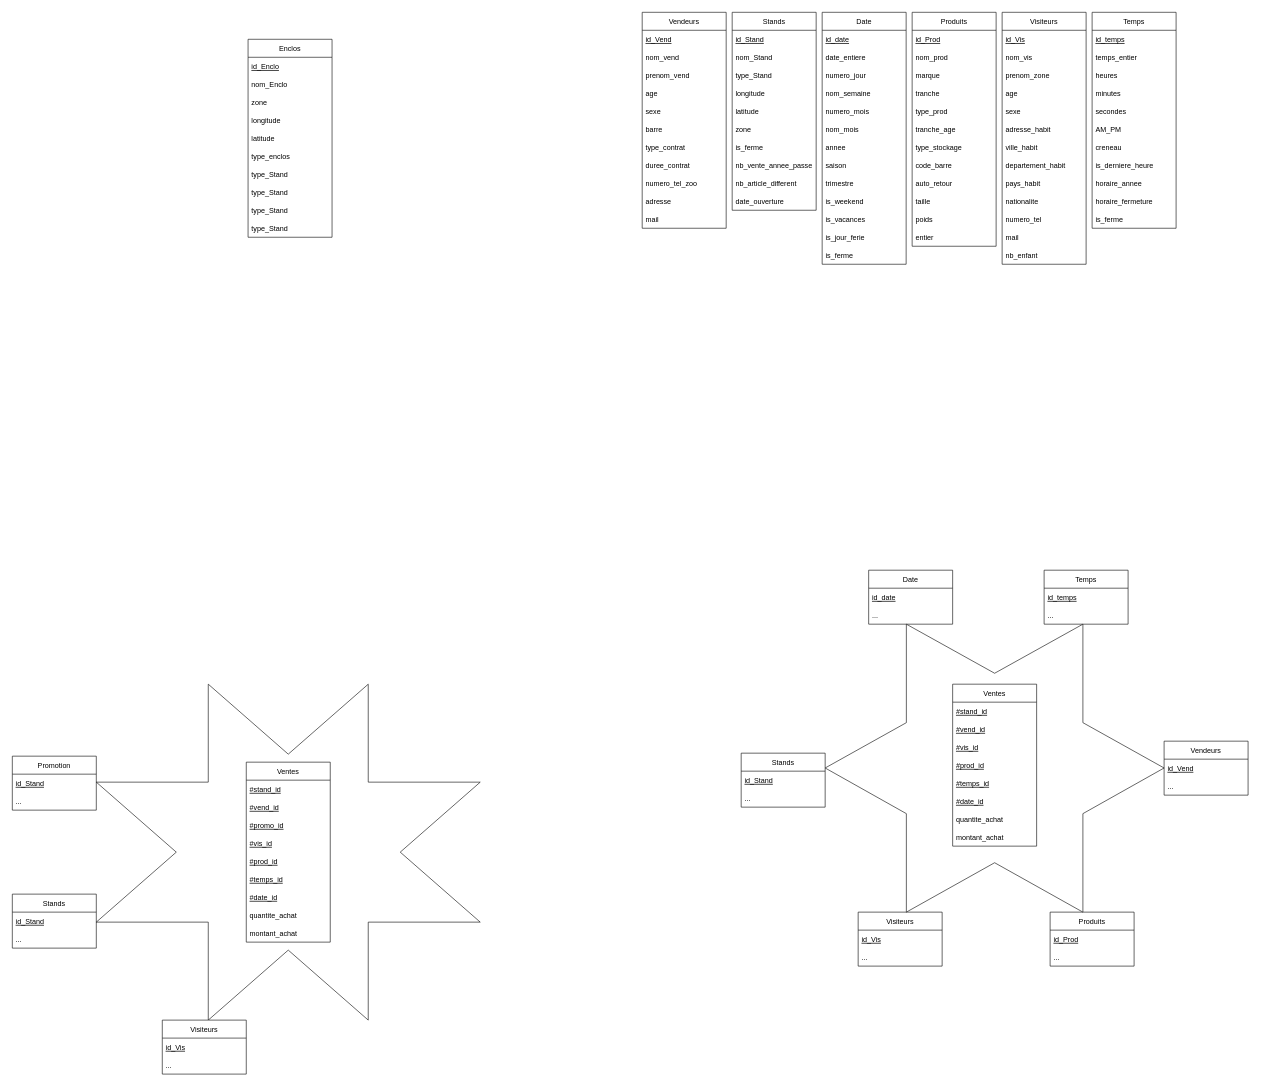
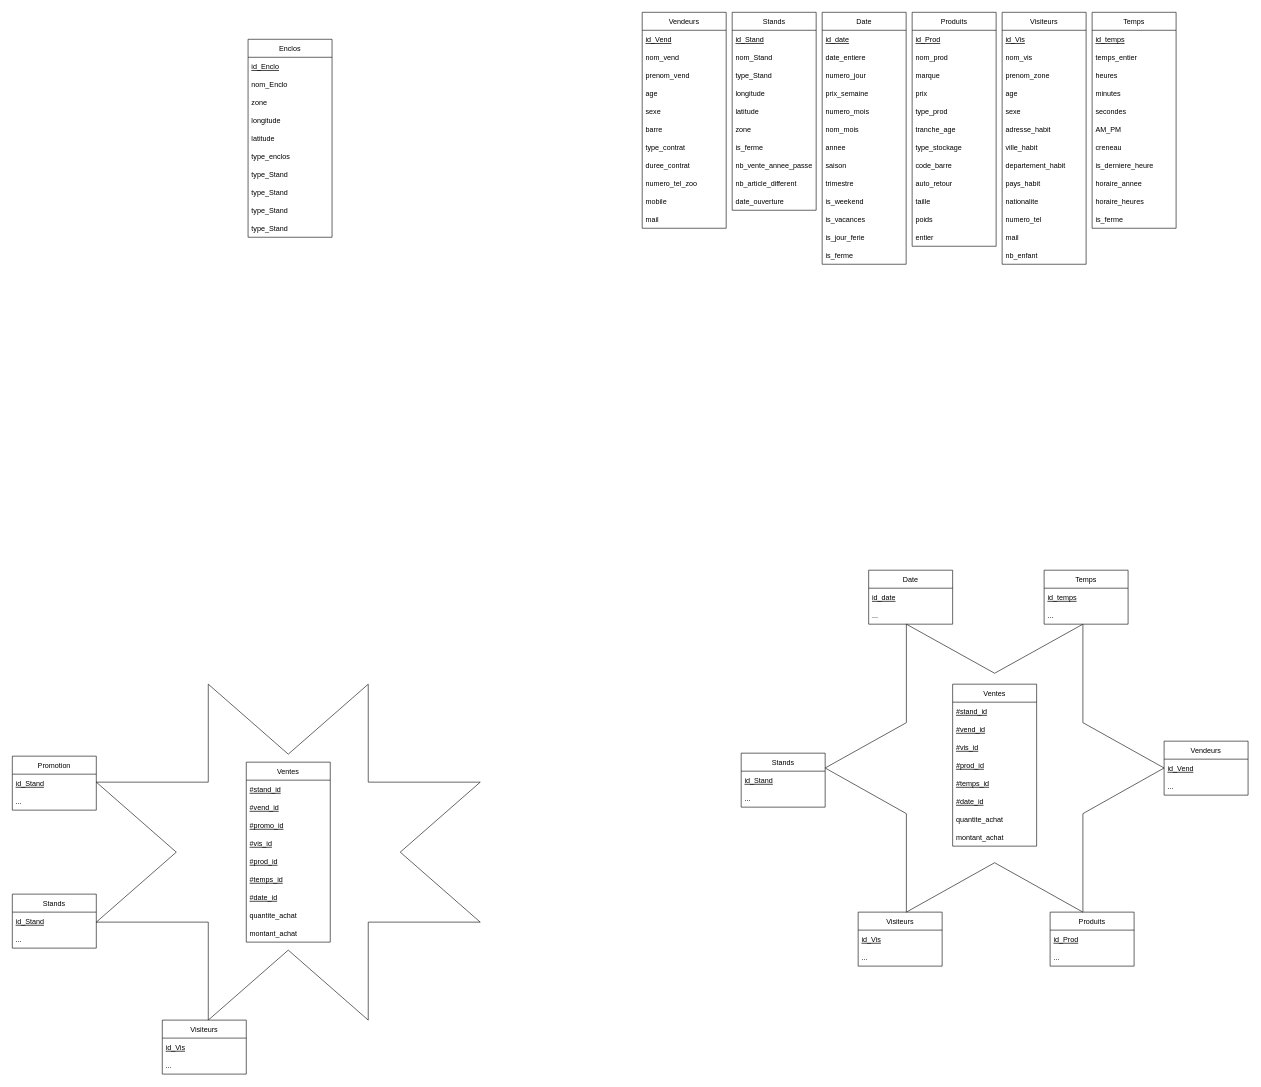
(847, 94) -> (848, 94)
(930, 94) -> (923, 94)
(660, 202) -> (656, 202)
(1129, 202) -> (1123, 202)
